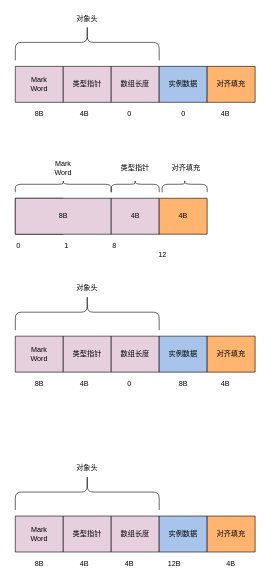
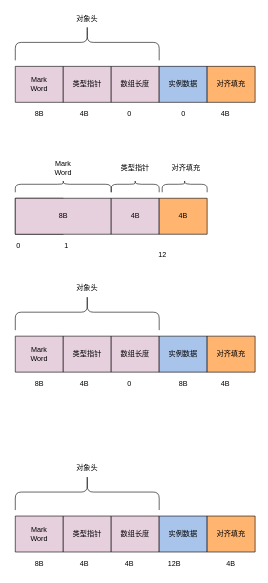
(114, 246) -> none
